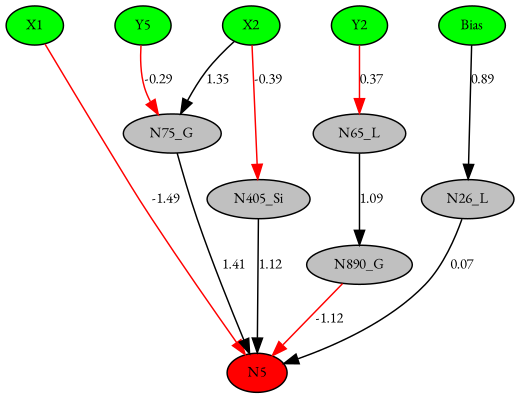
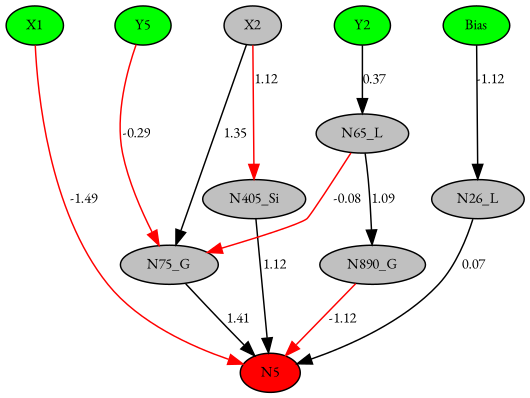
(251, 25) -> (253, 25)
(359, 72) -> (362, 72)
(268, 80) -> (266, 80)
(482, 80) -> (490, 80)
none -> (302, 221)
